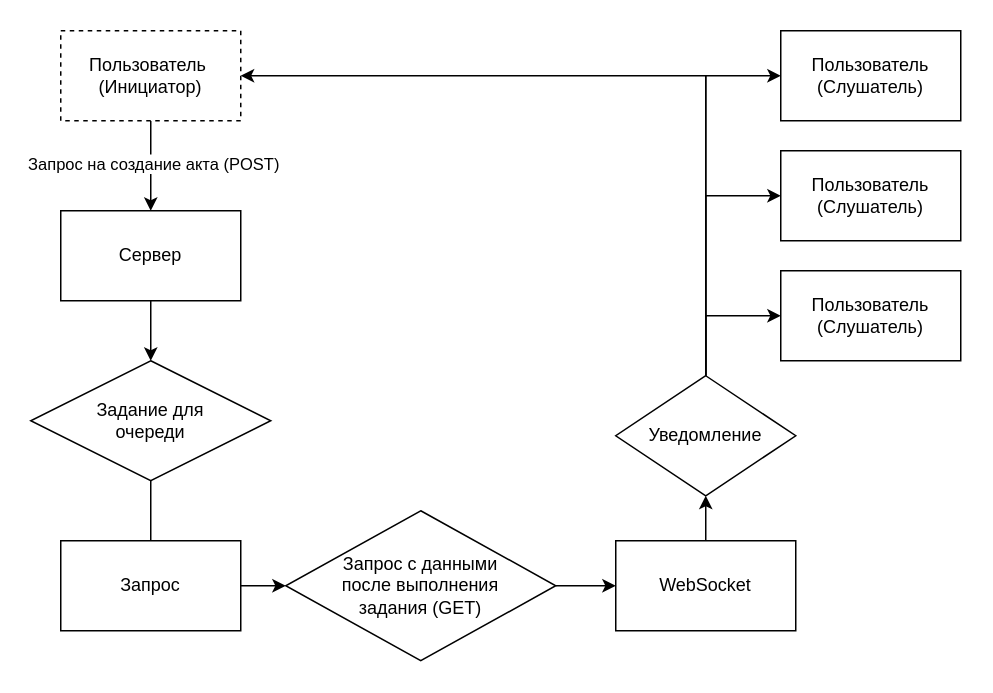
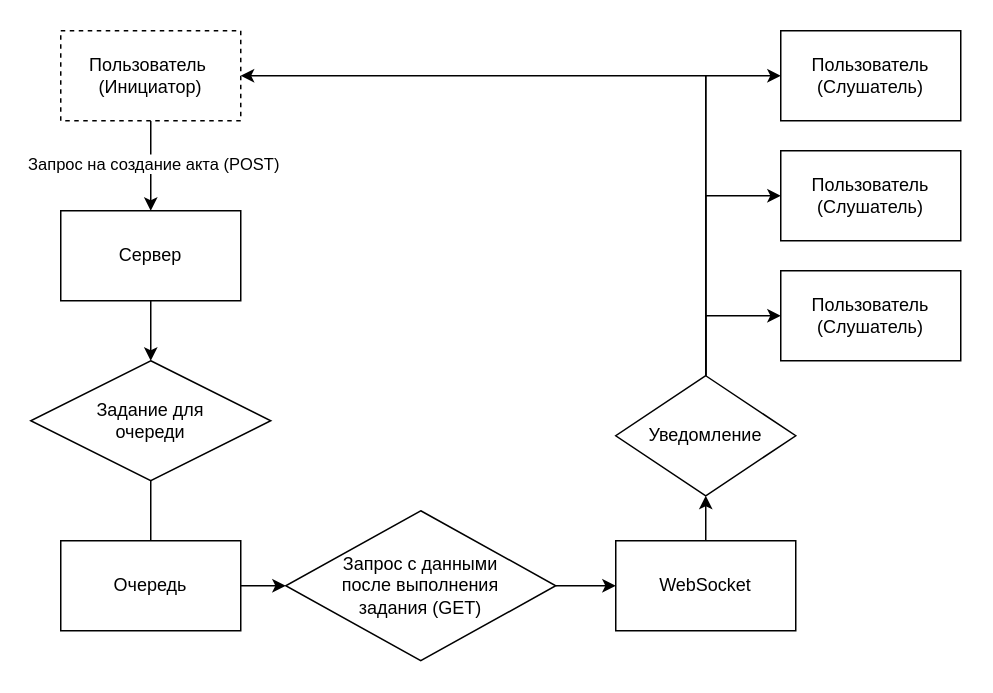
(151, 586) -> (151, 586)
